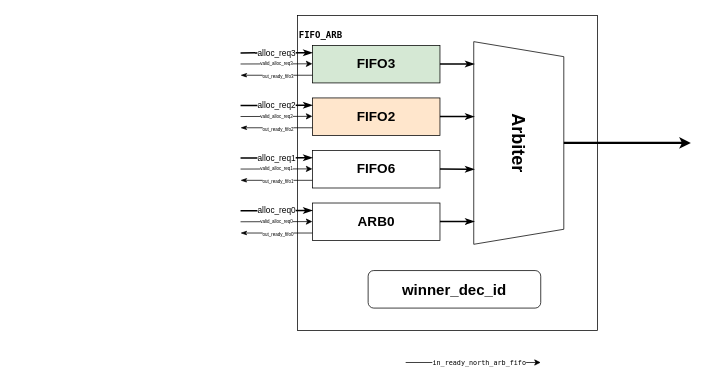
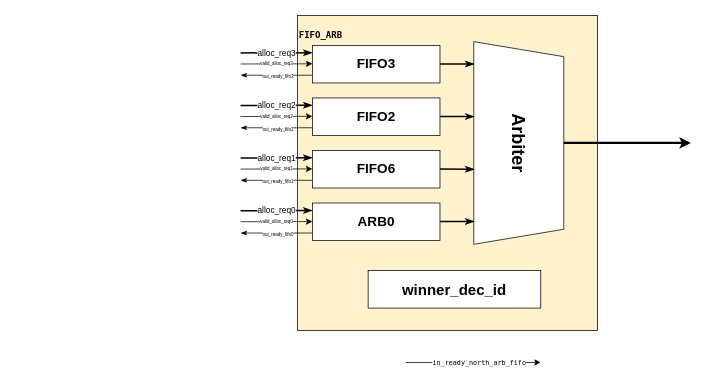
(319, 26) -> (319, 26)
(376, 64) -> (376, 64)
(376, 117) -> (376, 117)
(454, 289) -> (454, 289)
